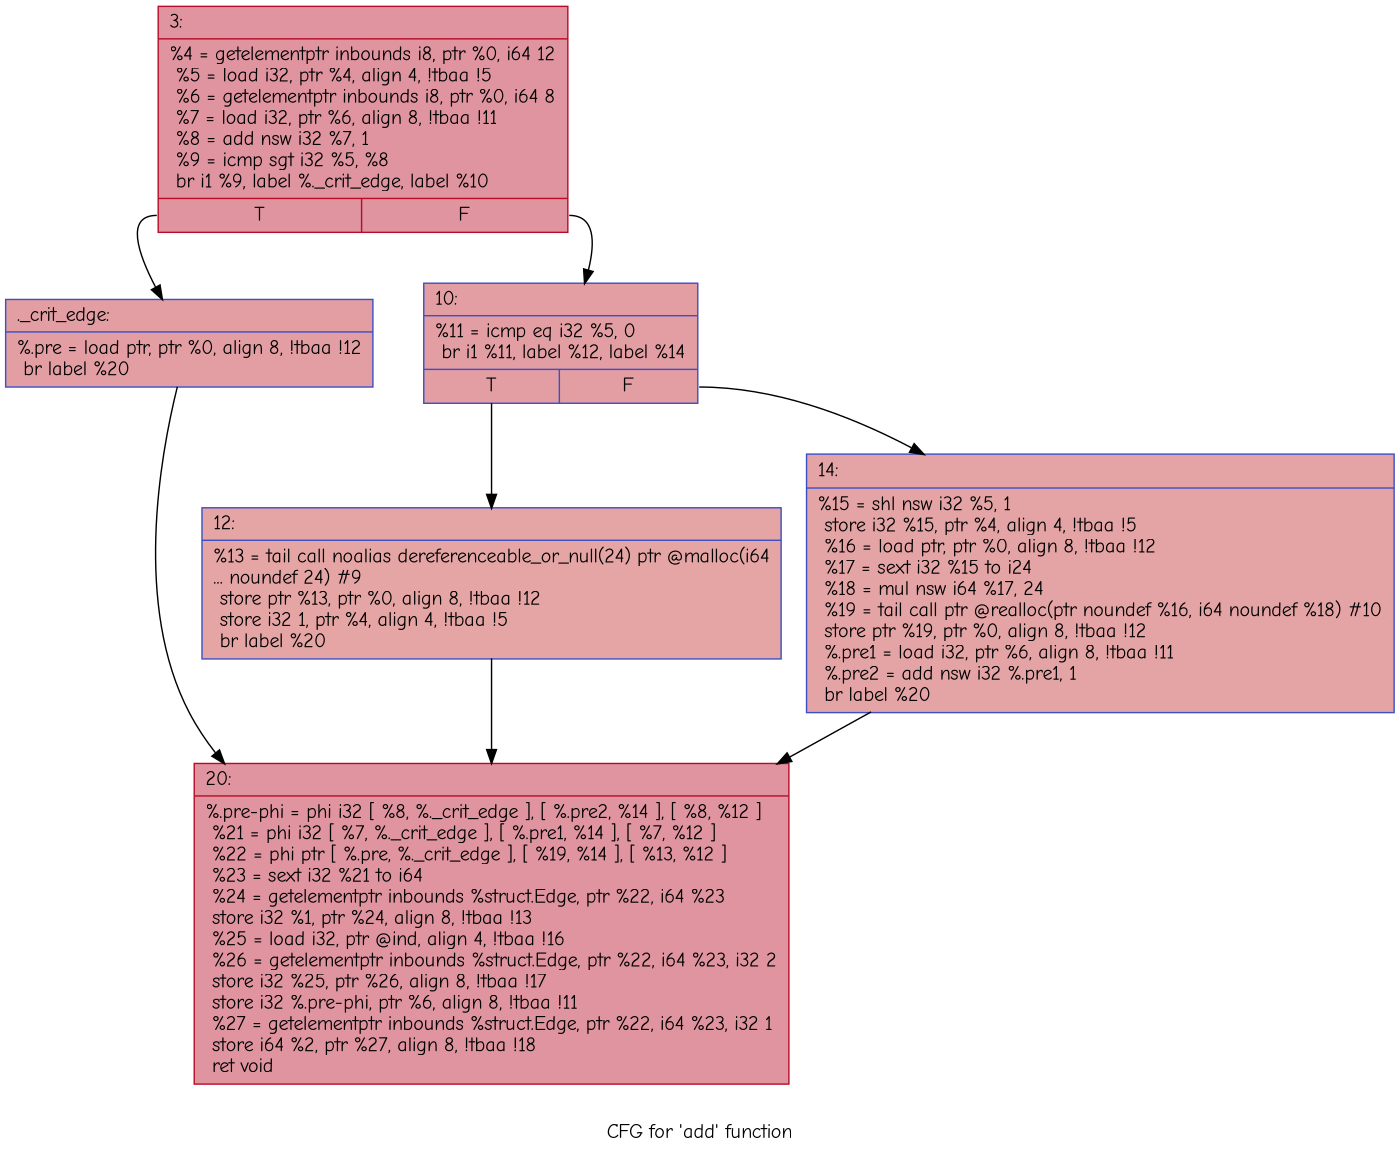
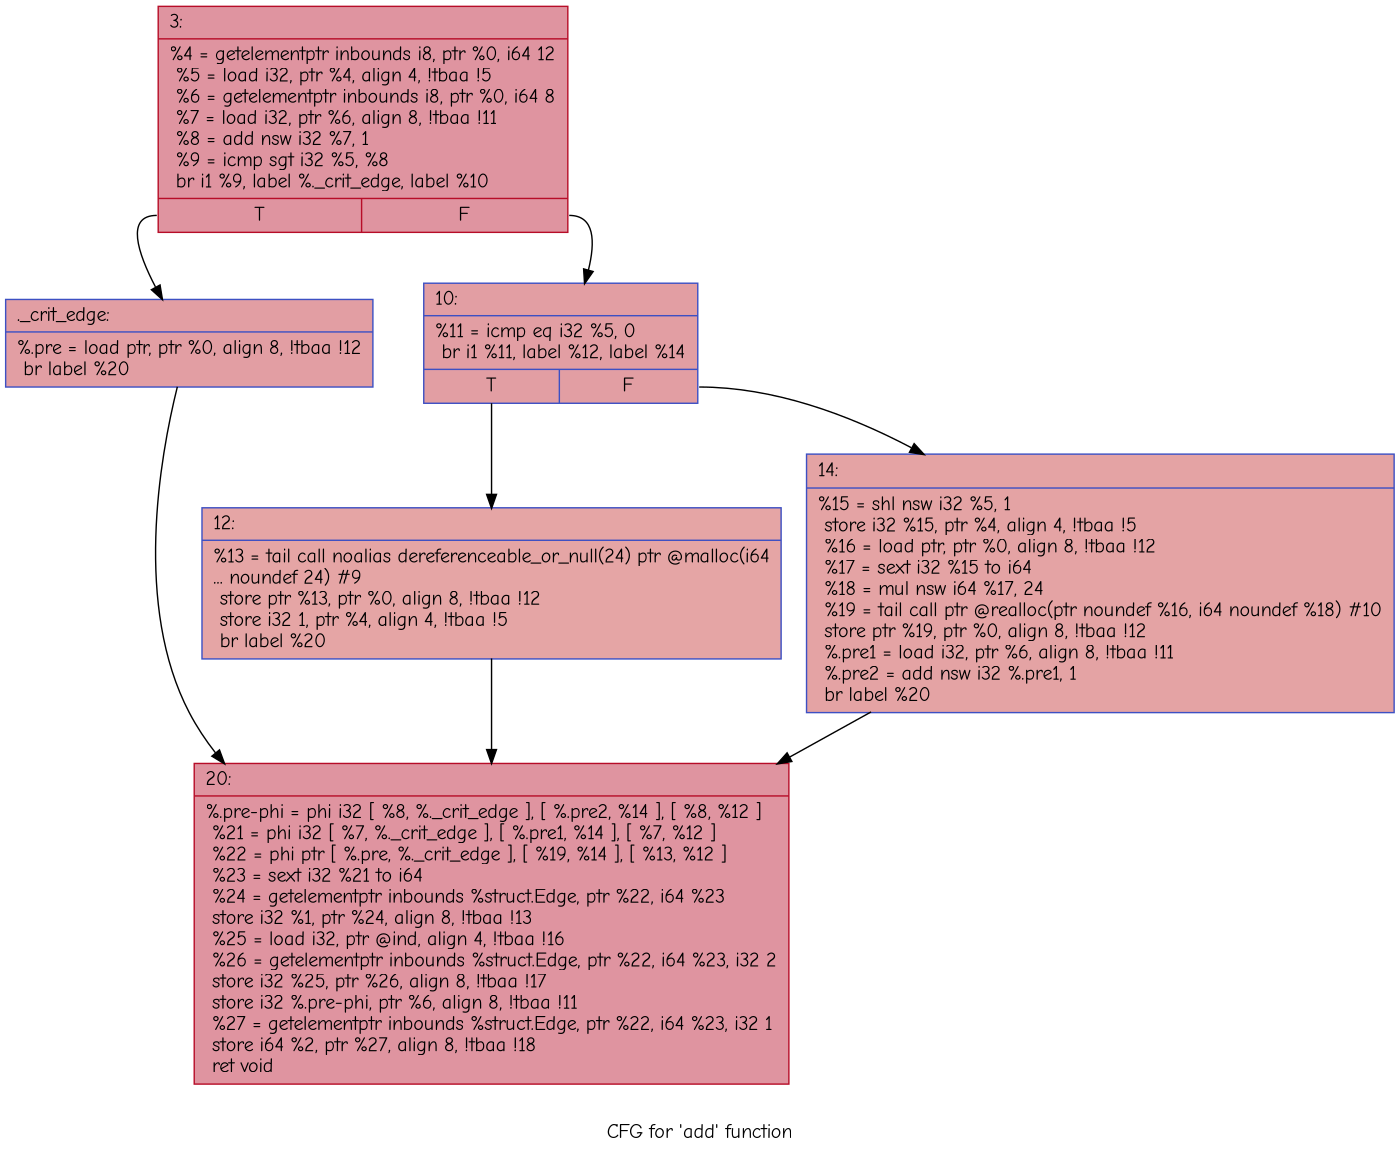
(925, 568) -> (925, 568)
